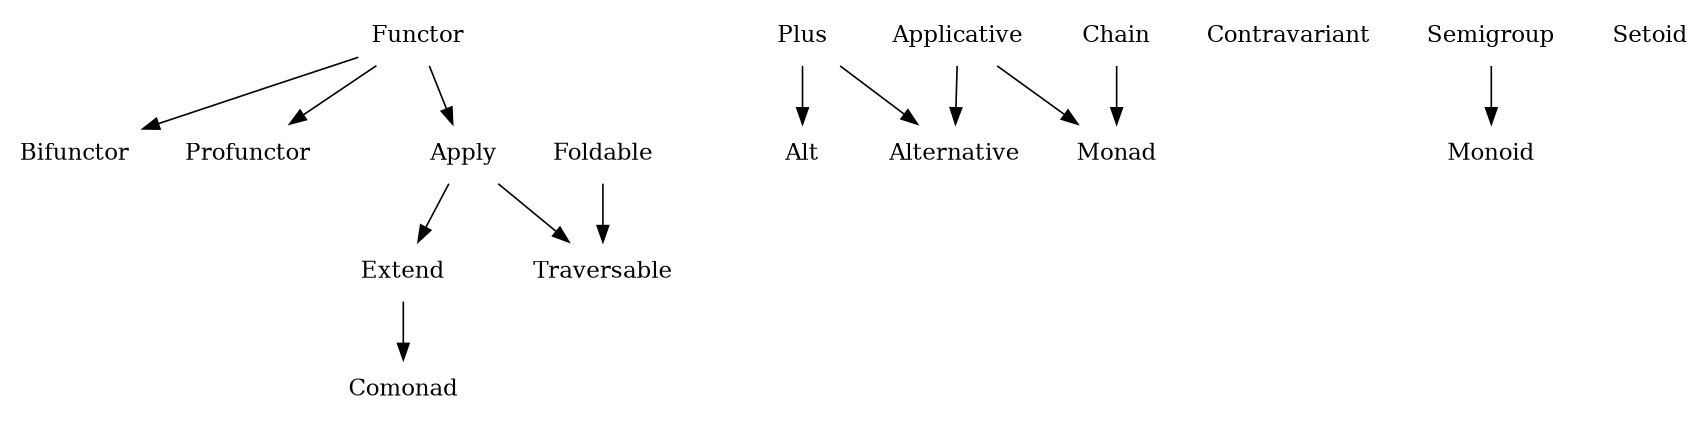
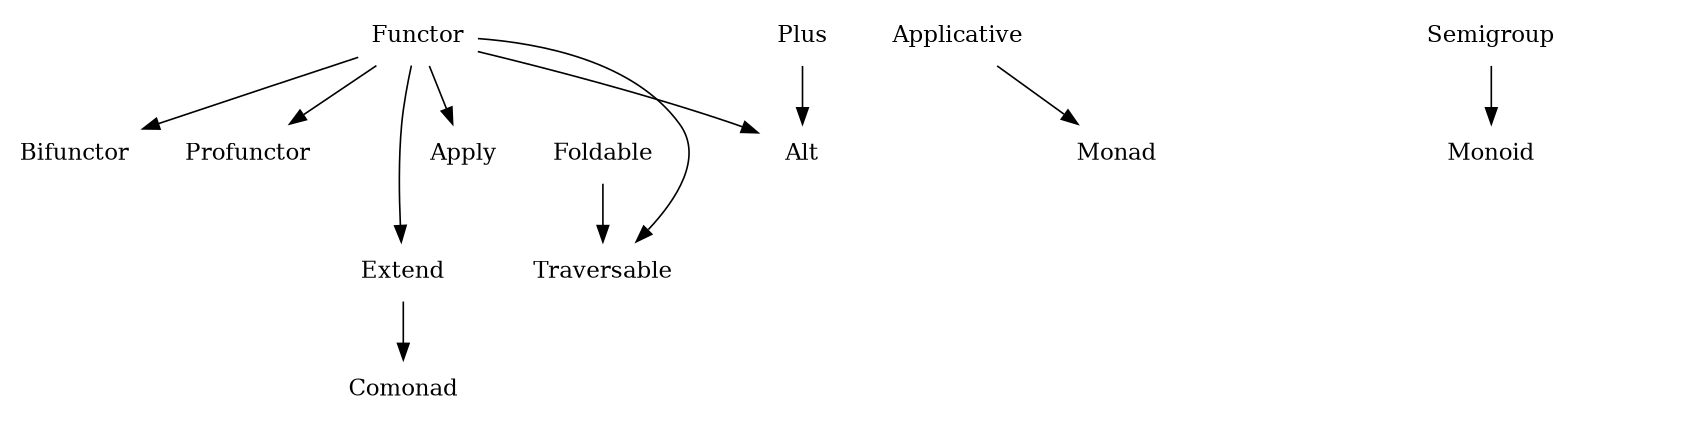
(1117, 36) -> none
(1288, 36) -> none
(1650, 36) -> none
none -> (611, 86)
(955, 154) -> none
(437, 206) -> (400, 145)
(527, 208) -> (627, 79)
